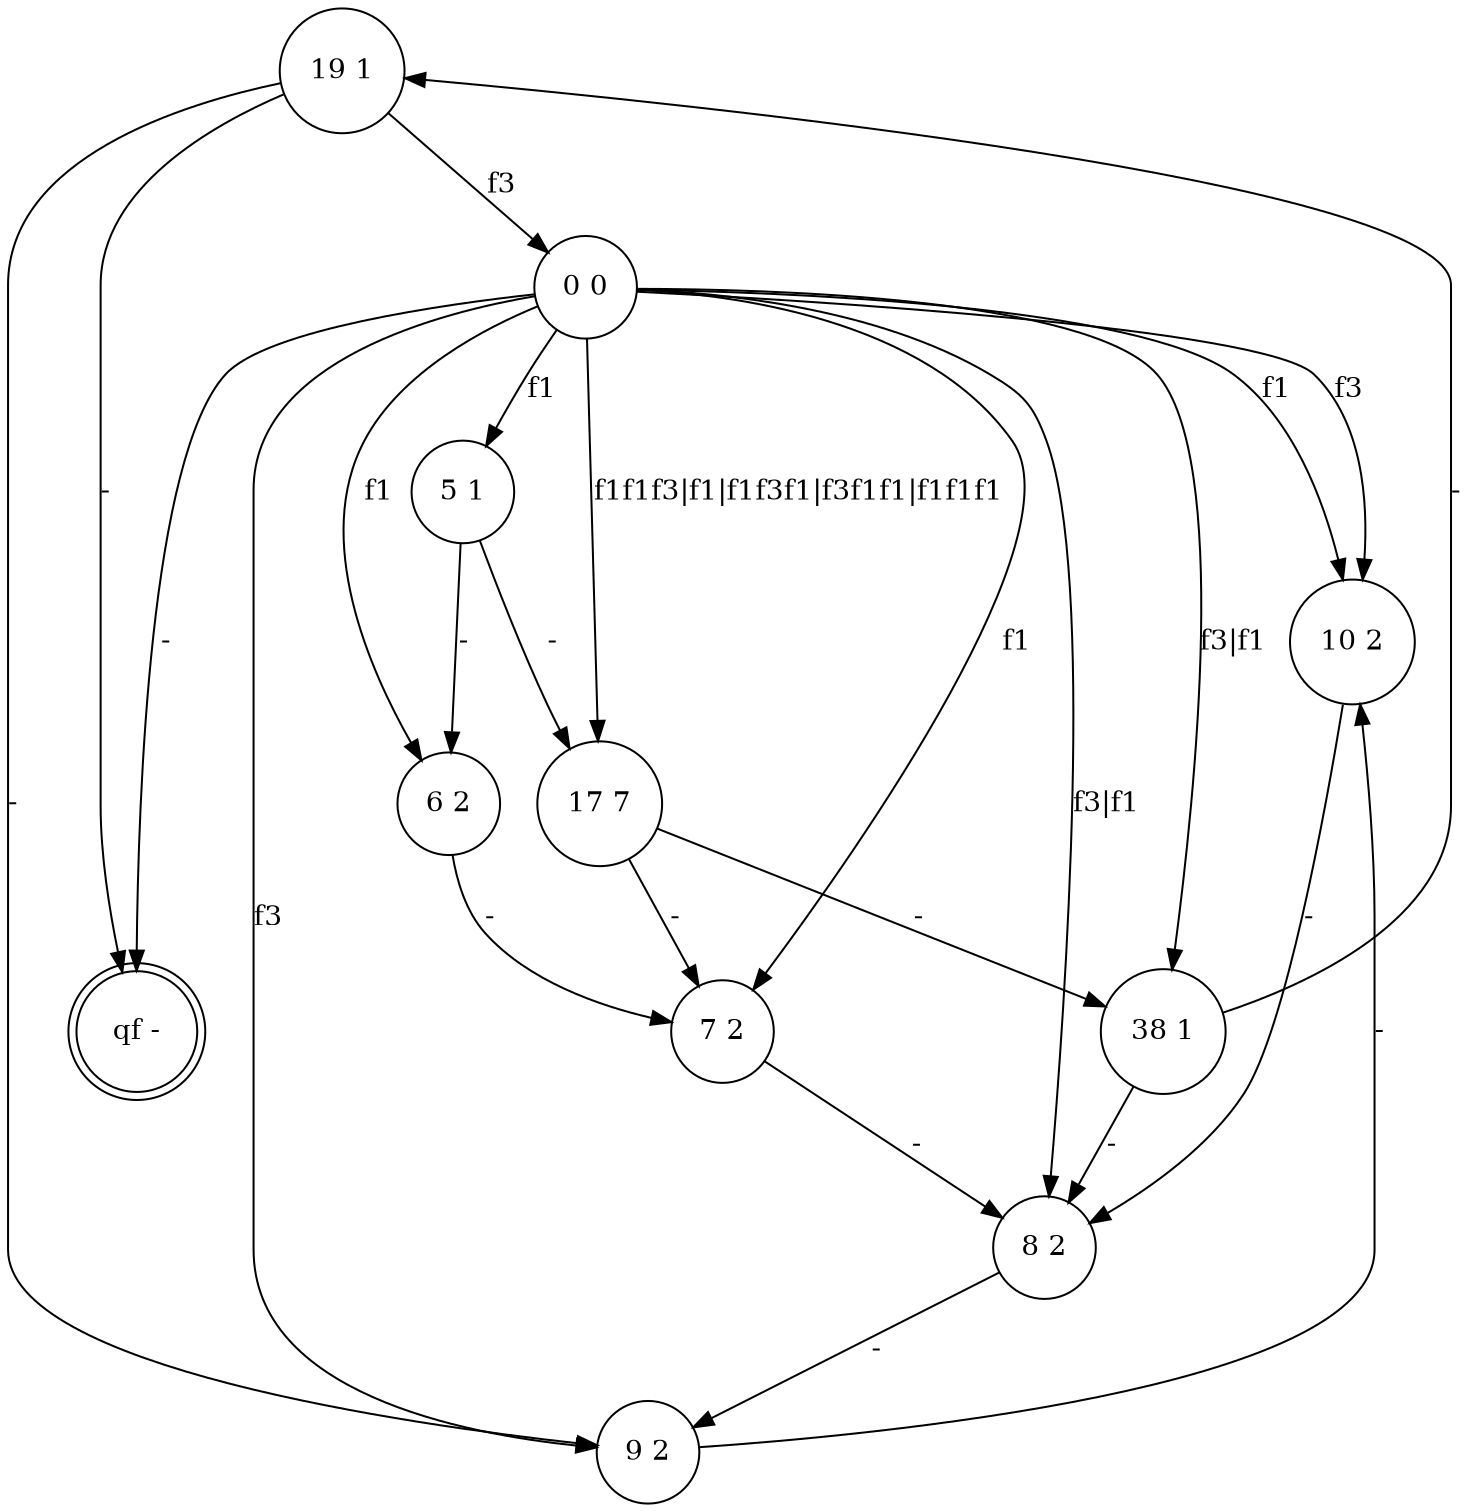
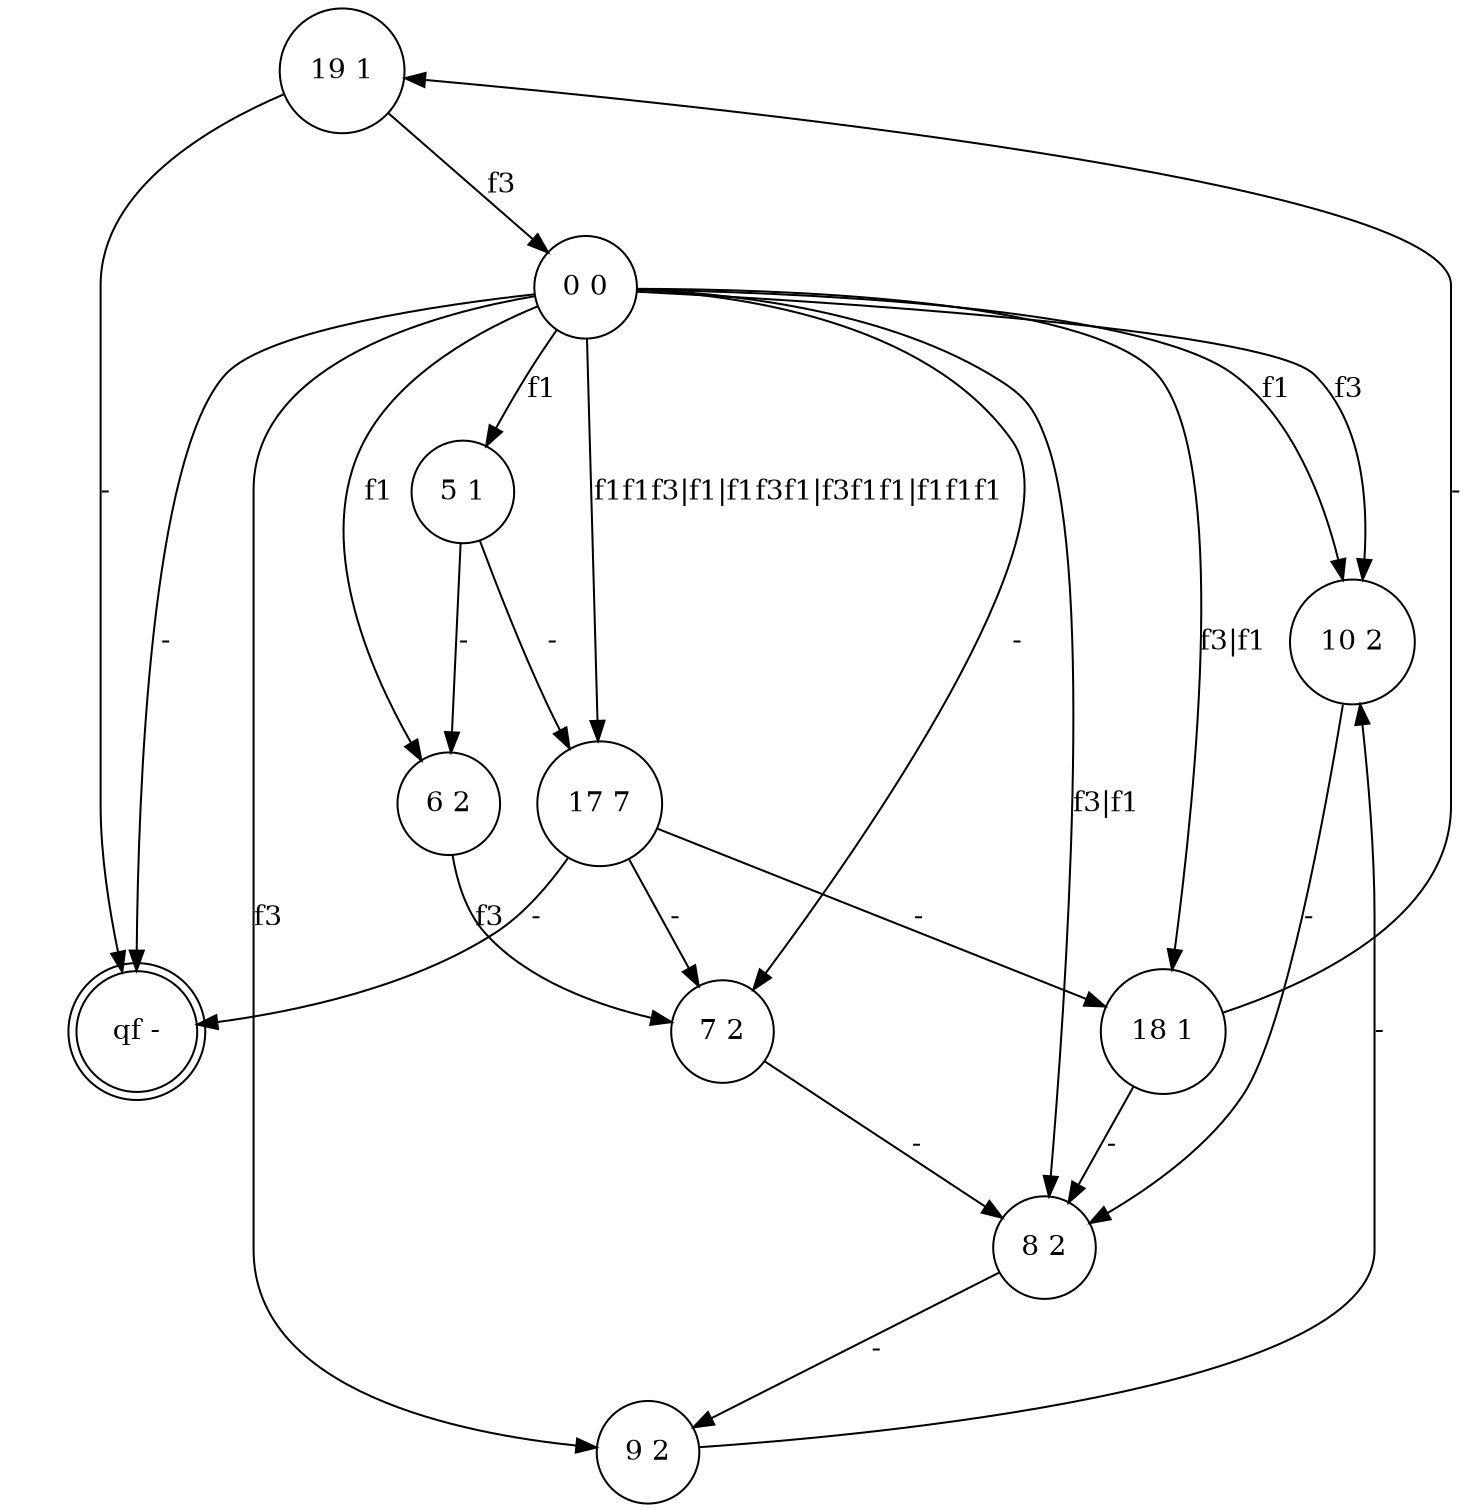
(1017, 642) -> (1017, 642)
(8, 897) -> none
(490, 918) -> (490, 918)
none -> (411, 975)
(1163, 1032) -> (1163, 1032)
